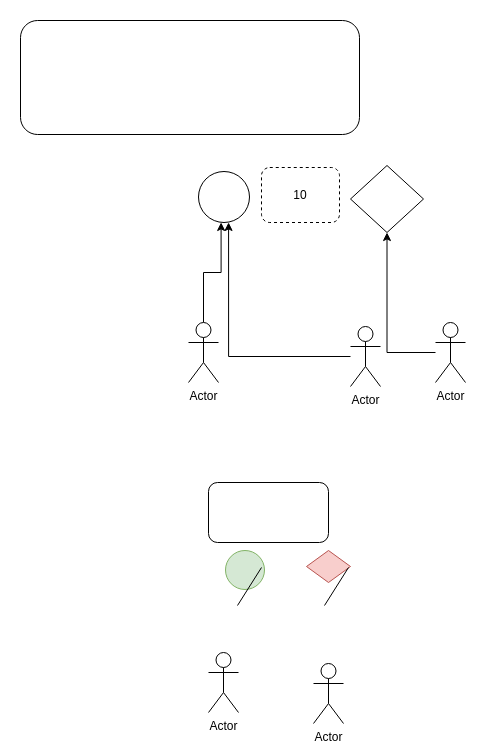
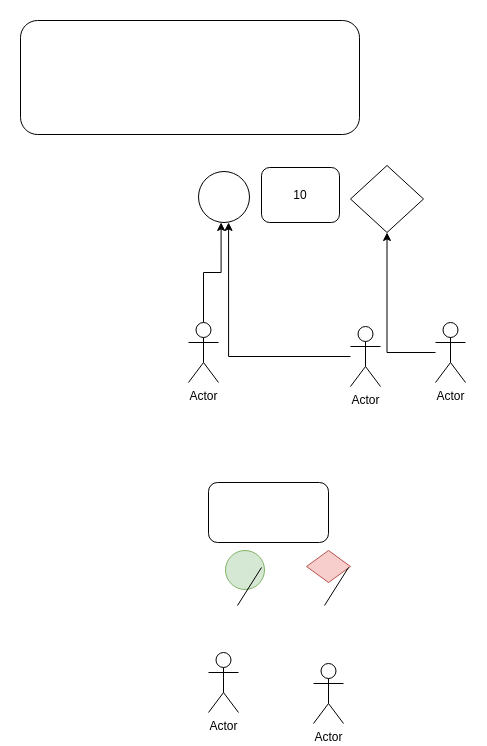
(301, 195) -> (301, 195)
